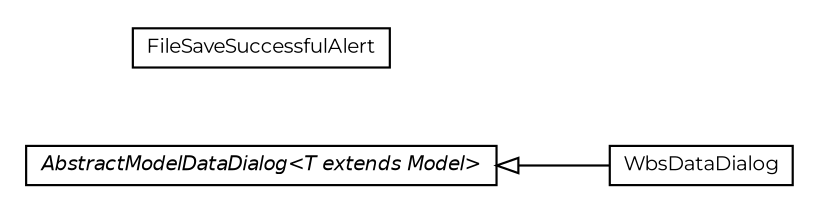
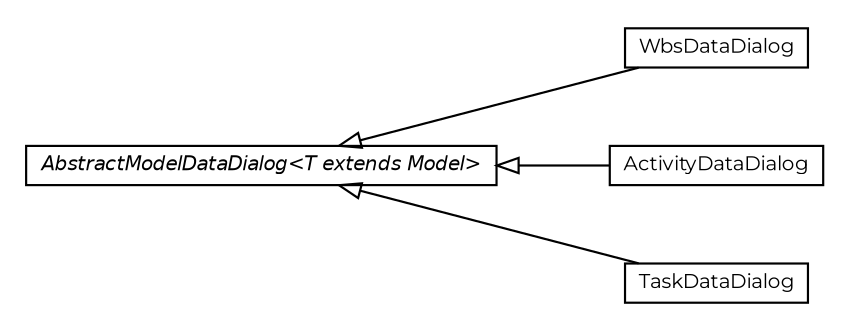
(261, 48) -> none
none -> (716, 166)
none -> (716, 283)
